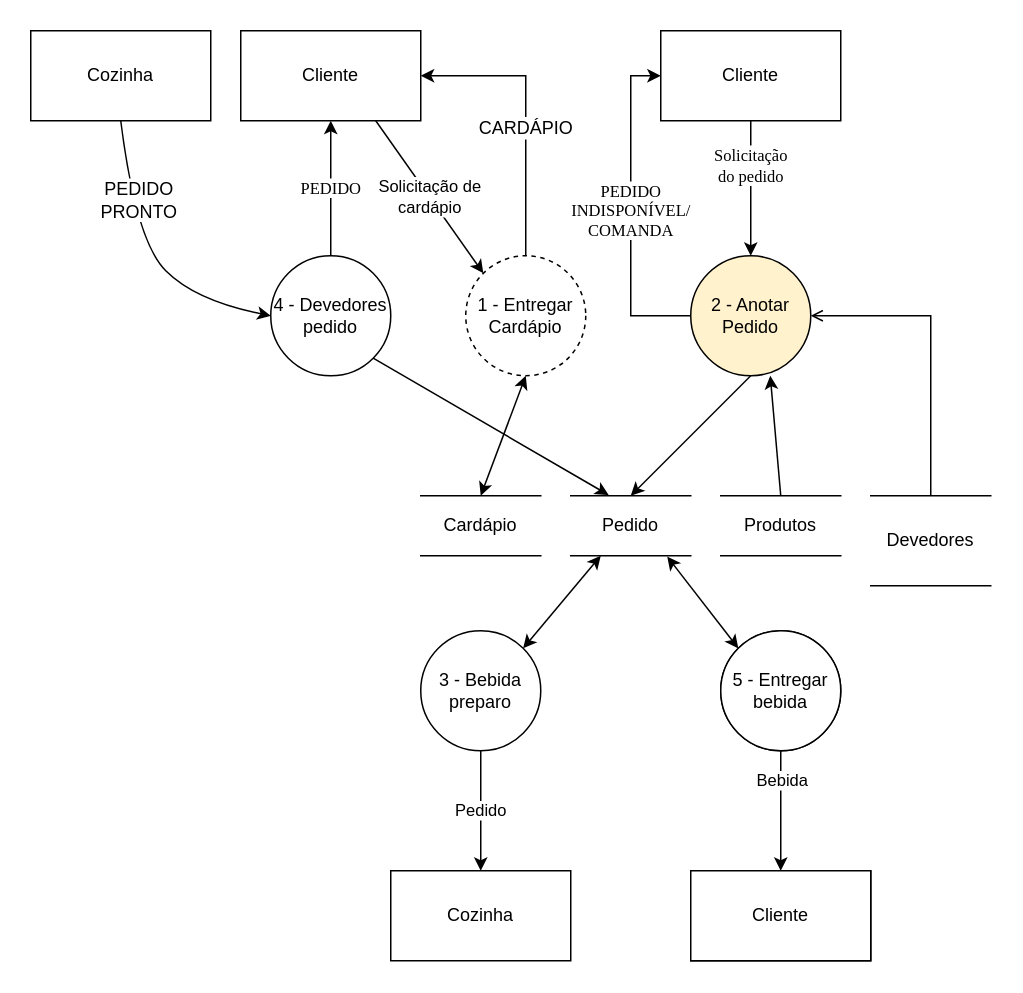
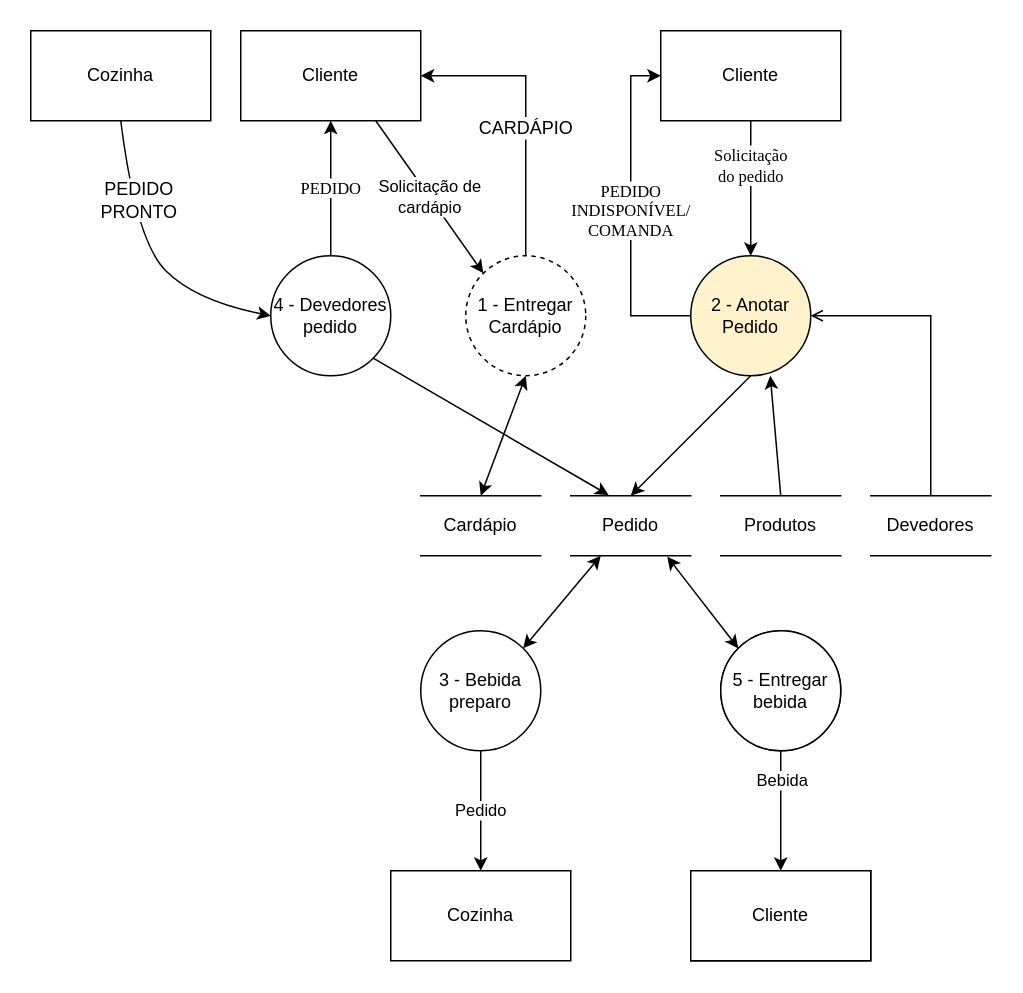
(931, 541) -> (931, 526)
